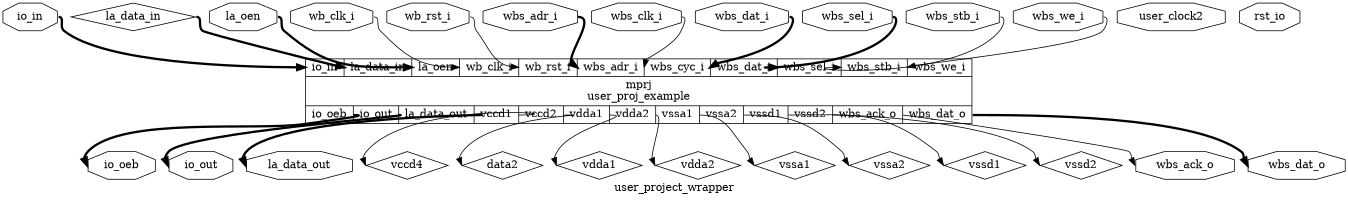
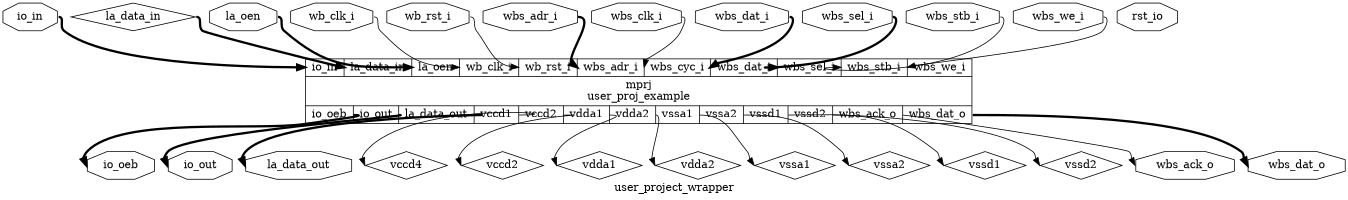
(1171, 17) -> none
(503, 165) -> (503, 165)
